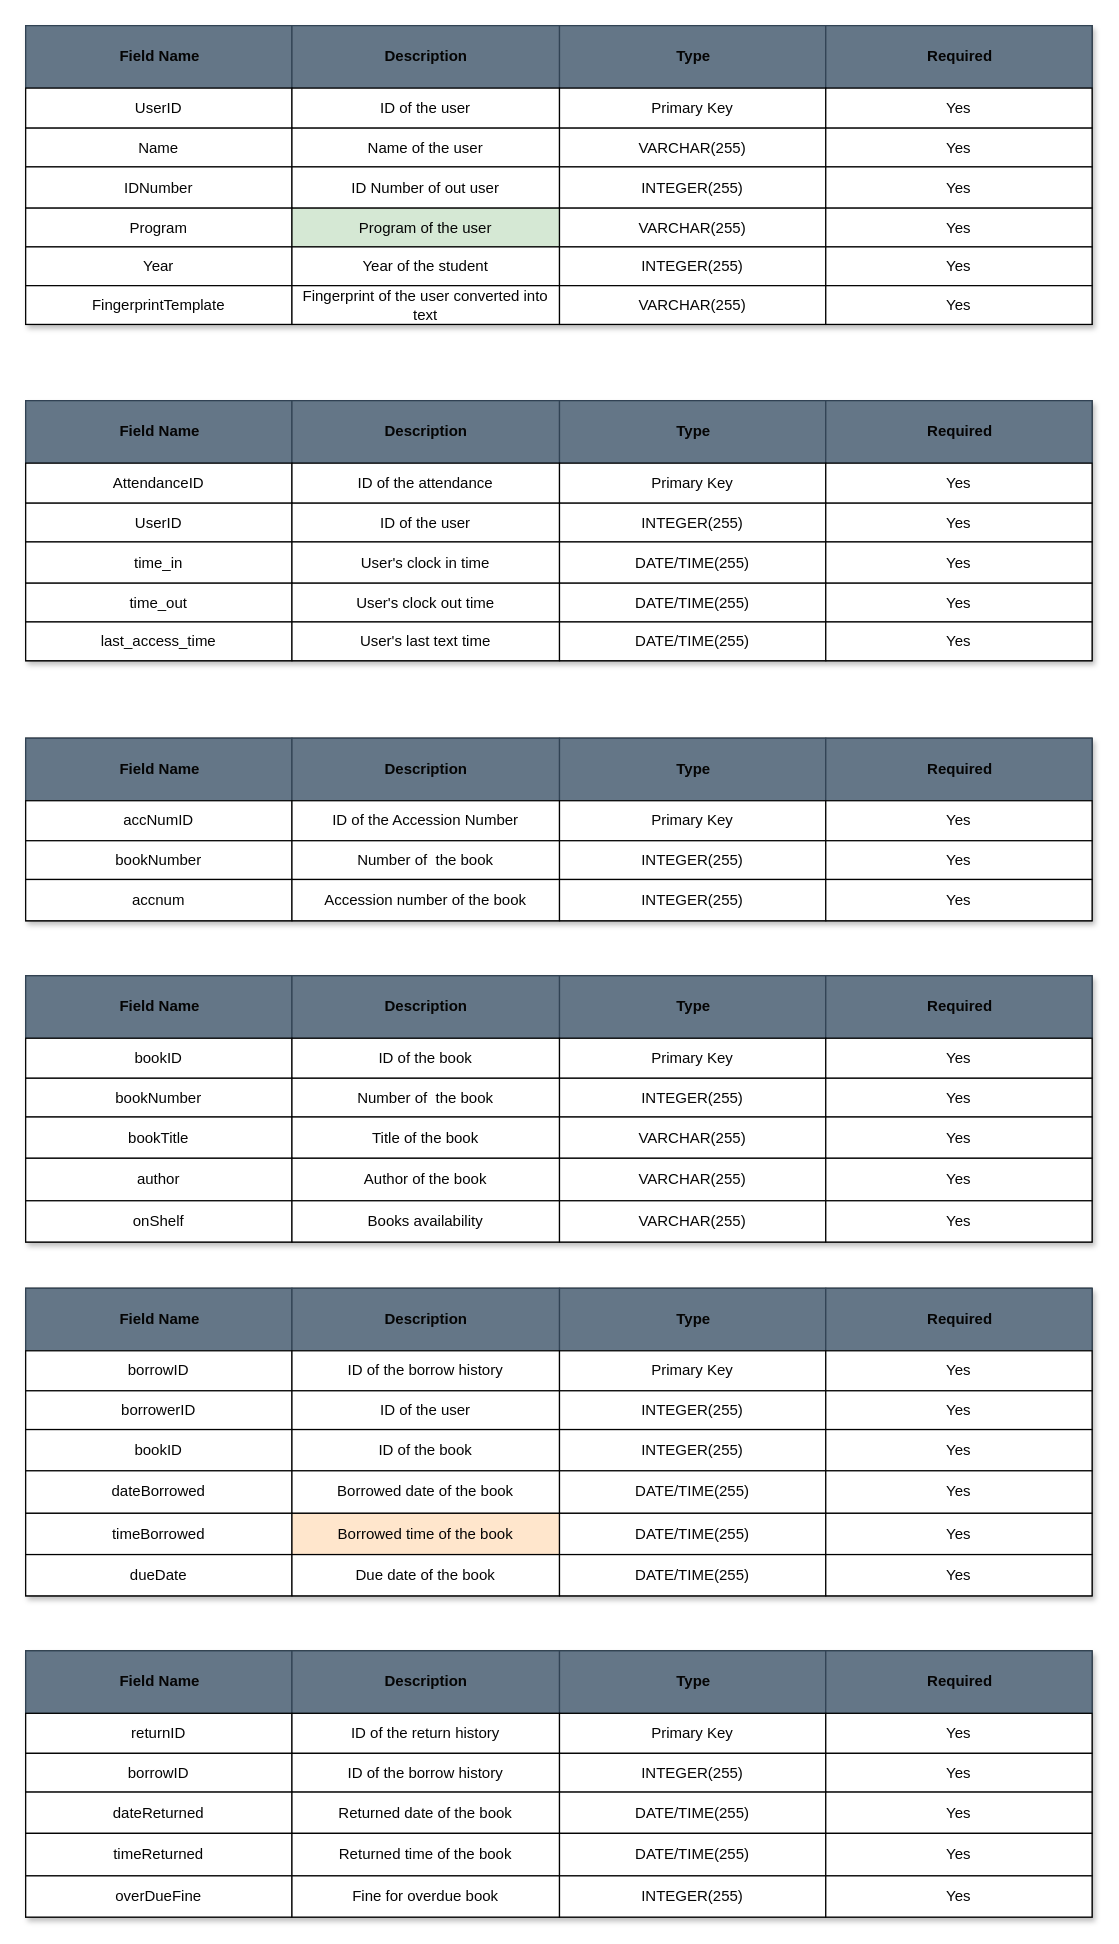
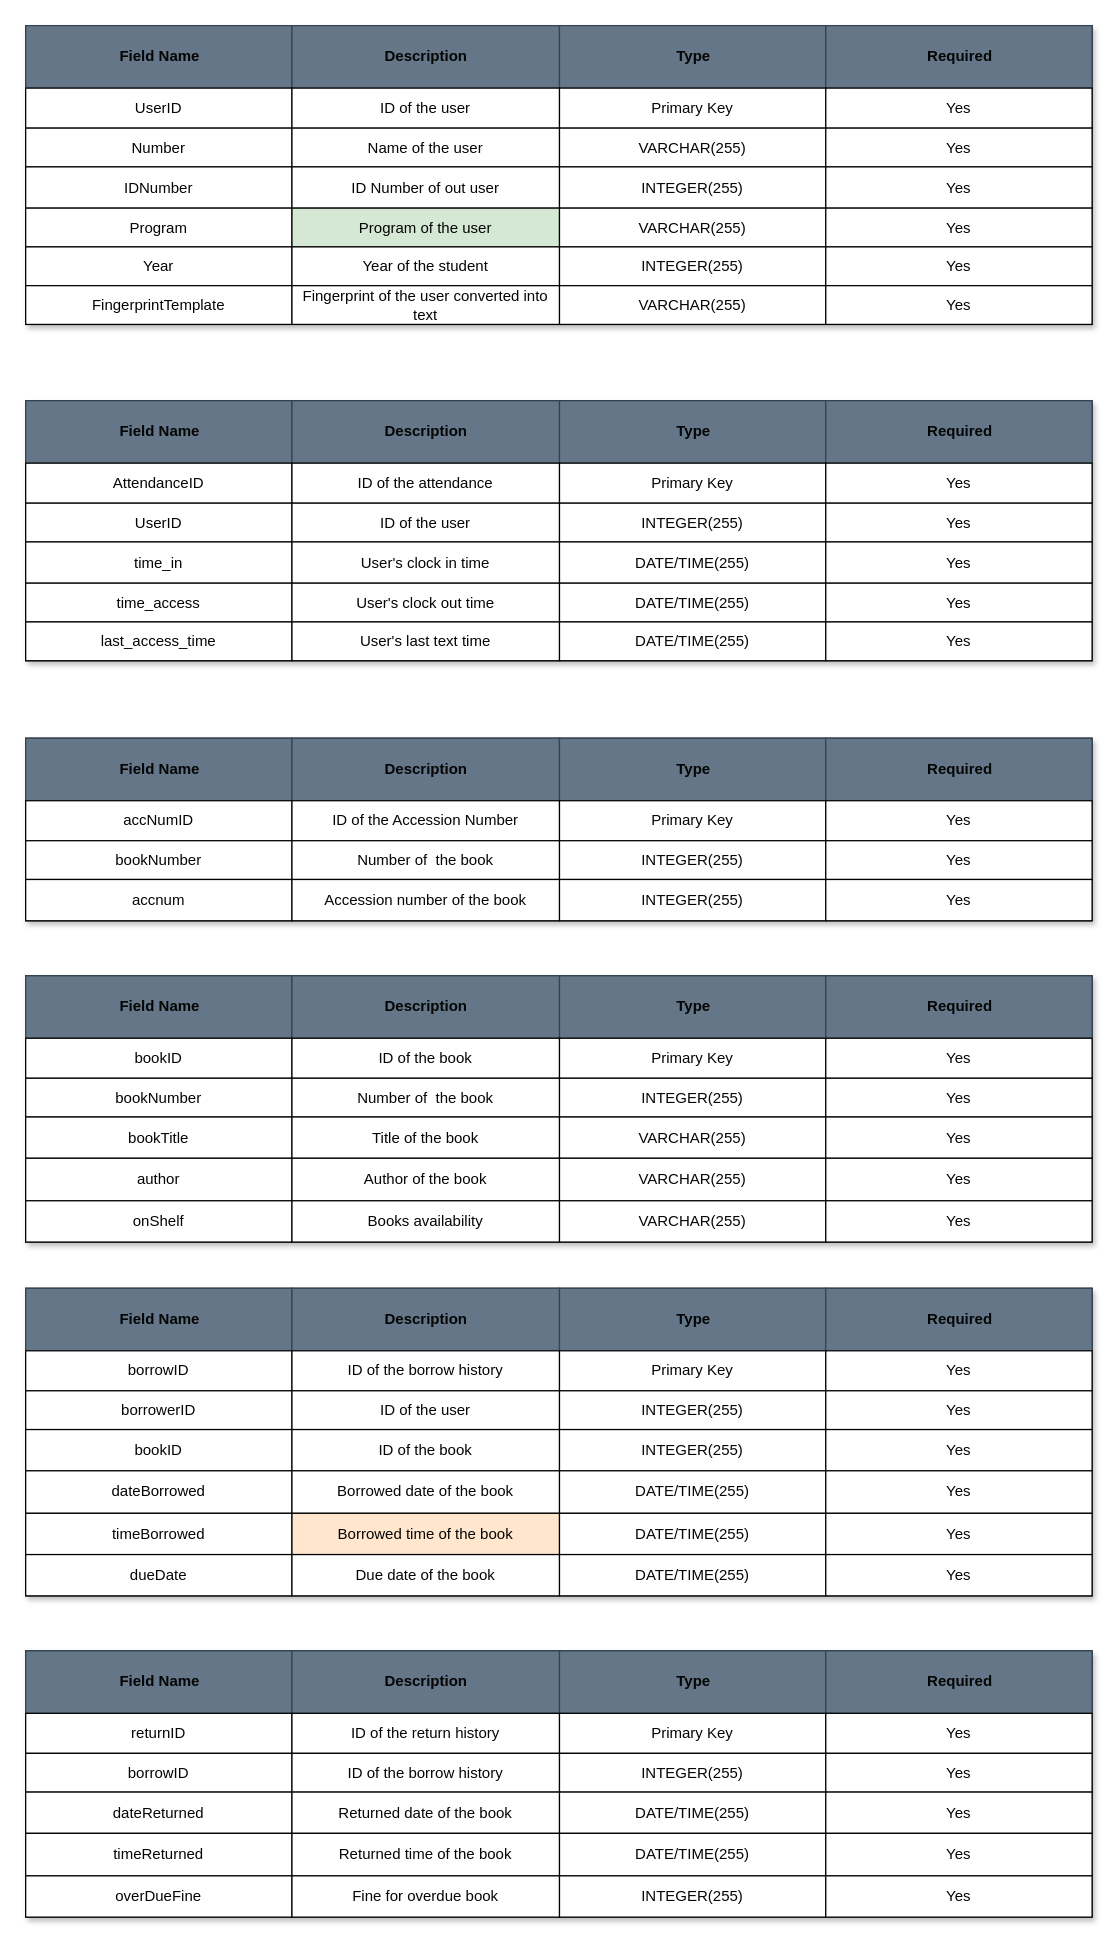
(159, 148) -> (159, 148)
(159, 603) -> (159, 603)
